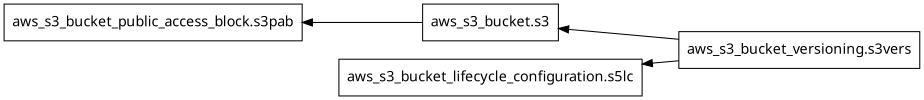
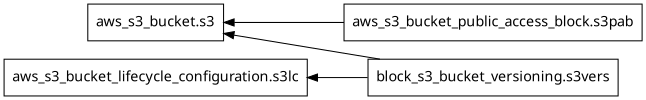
(367, 22) -> (289, 22)
(799, 50) -> (493, 78)
(491, 78) -> (156, 78)
